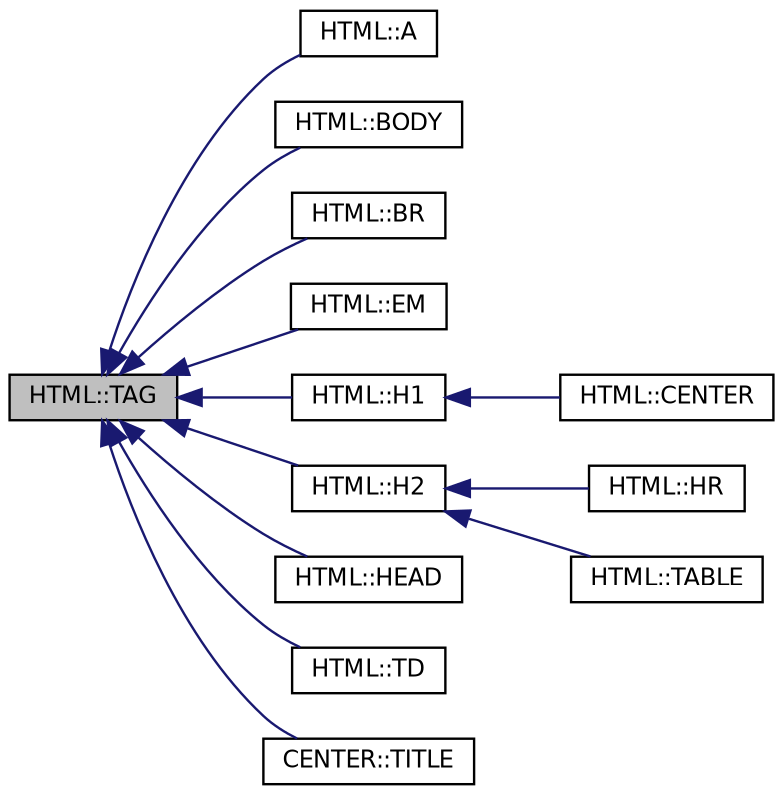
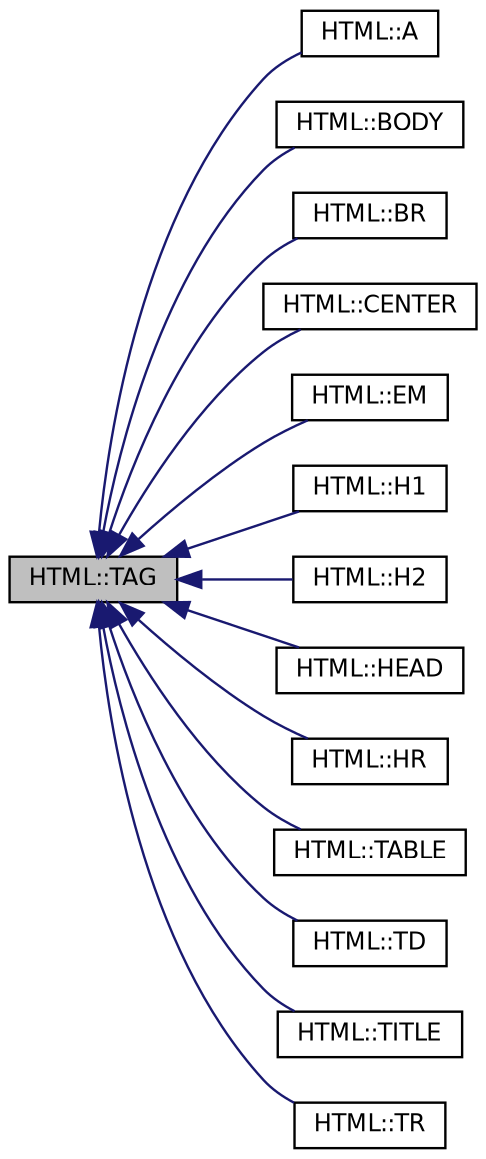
(515, 397) -> (196, 420)
(530, 488) -> (219, 686)
(530, 538) -> (196, 739)
(369, 761) -> (370, 1034)
none -> (370, 1125)
